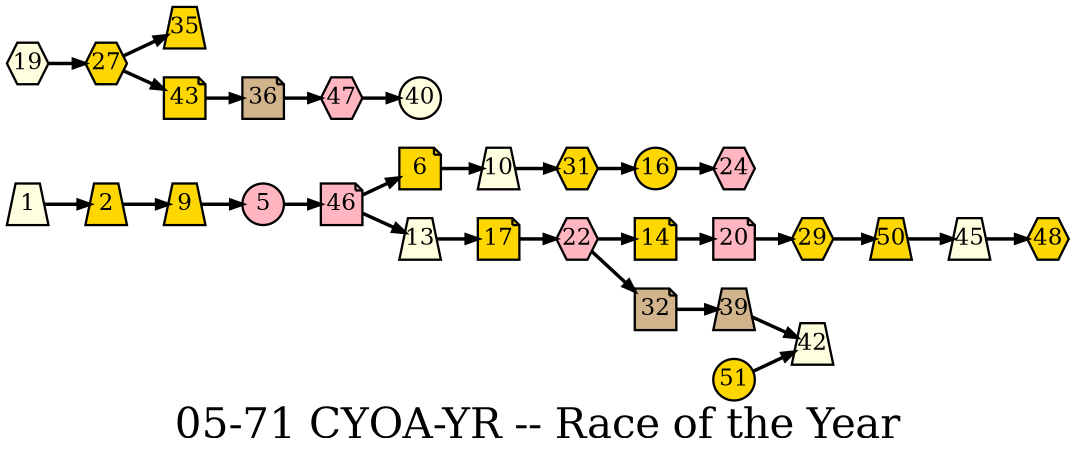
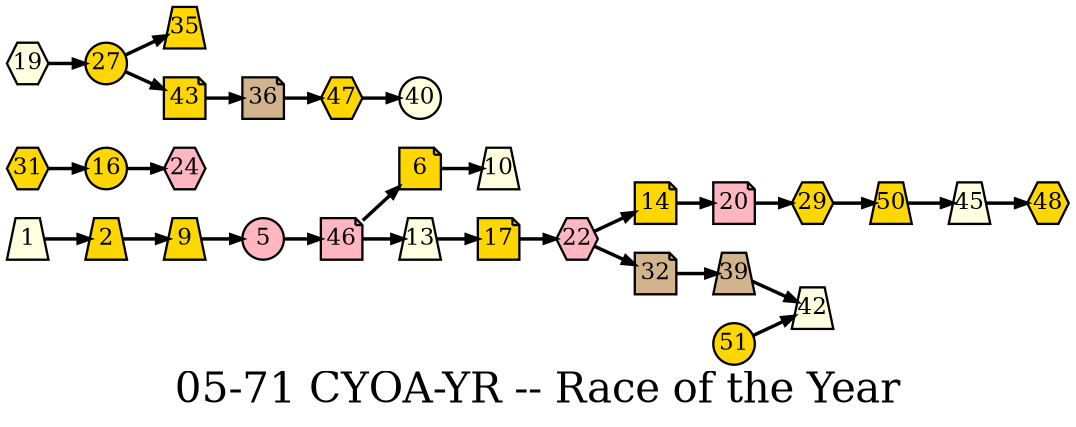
(106, 63) -> (106, 63)
(342, 98) -> (342, 98)
(530, 169) -> none
